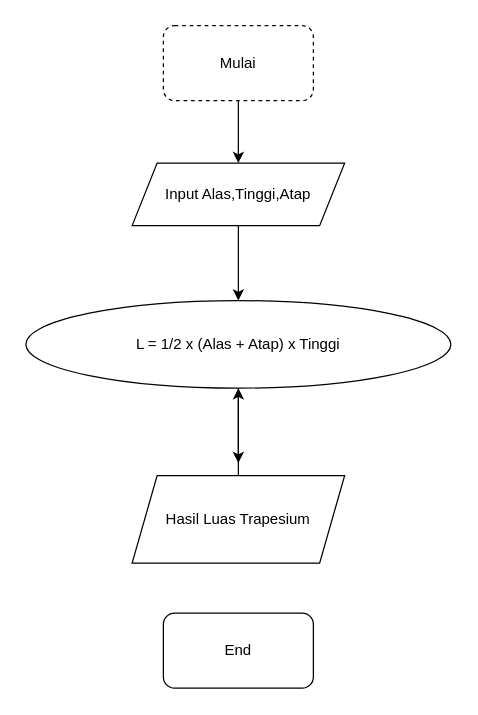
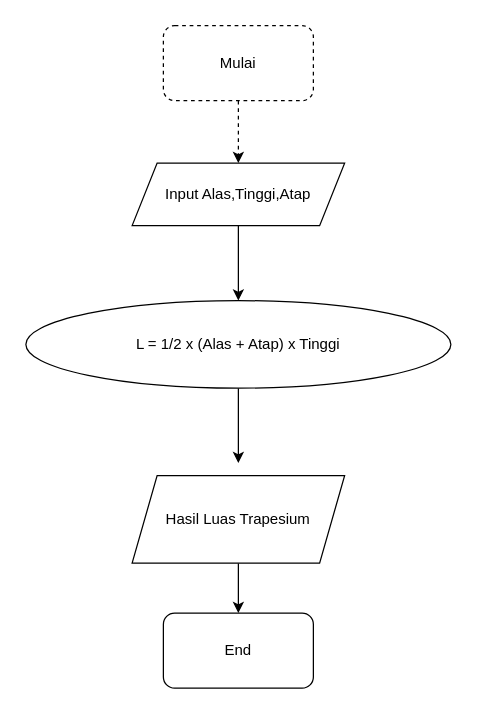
(238, 128) -> (238, 128)
(238, 468) -> (238, 584)
